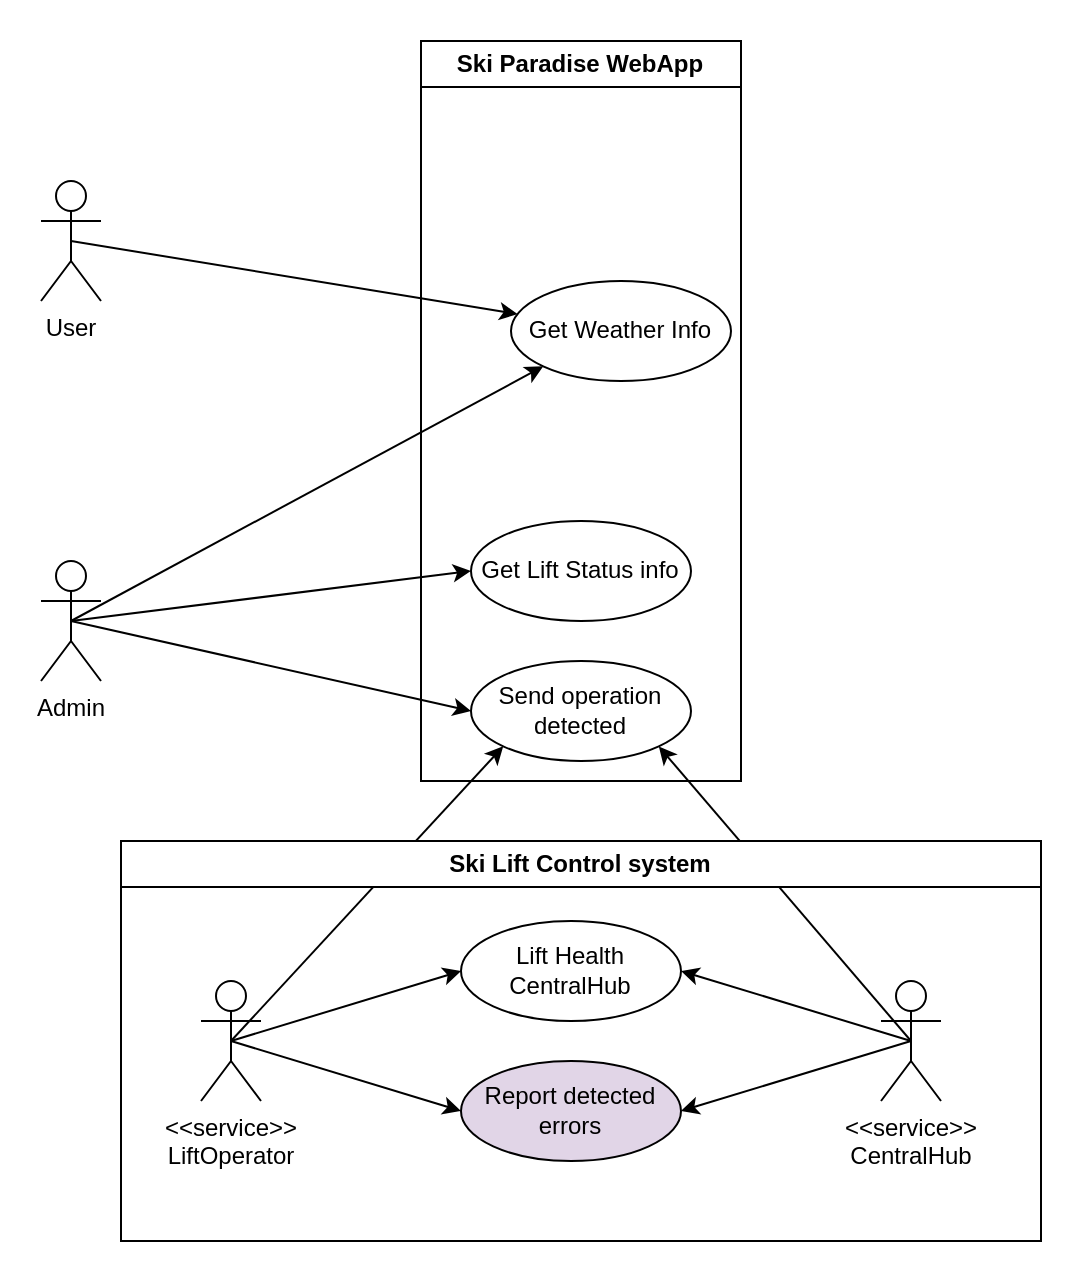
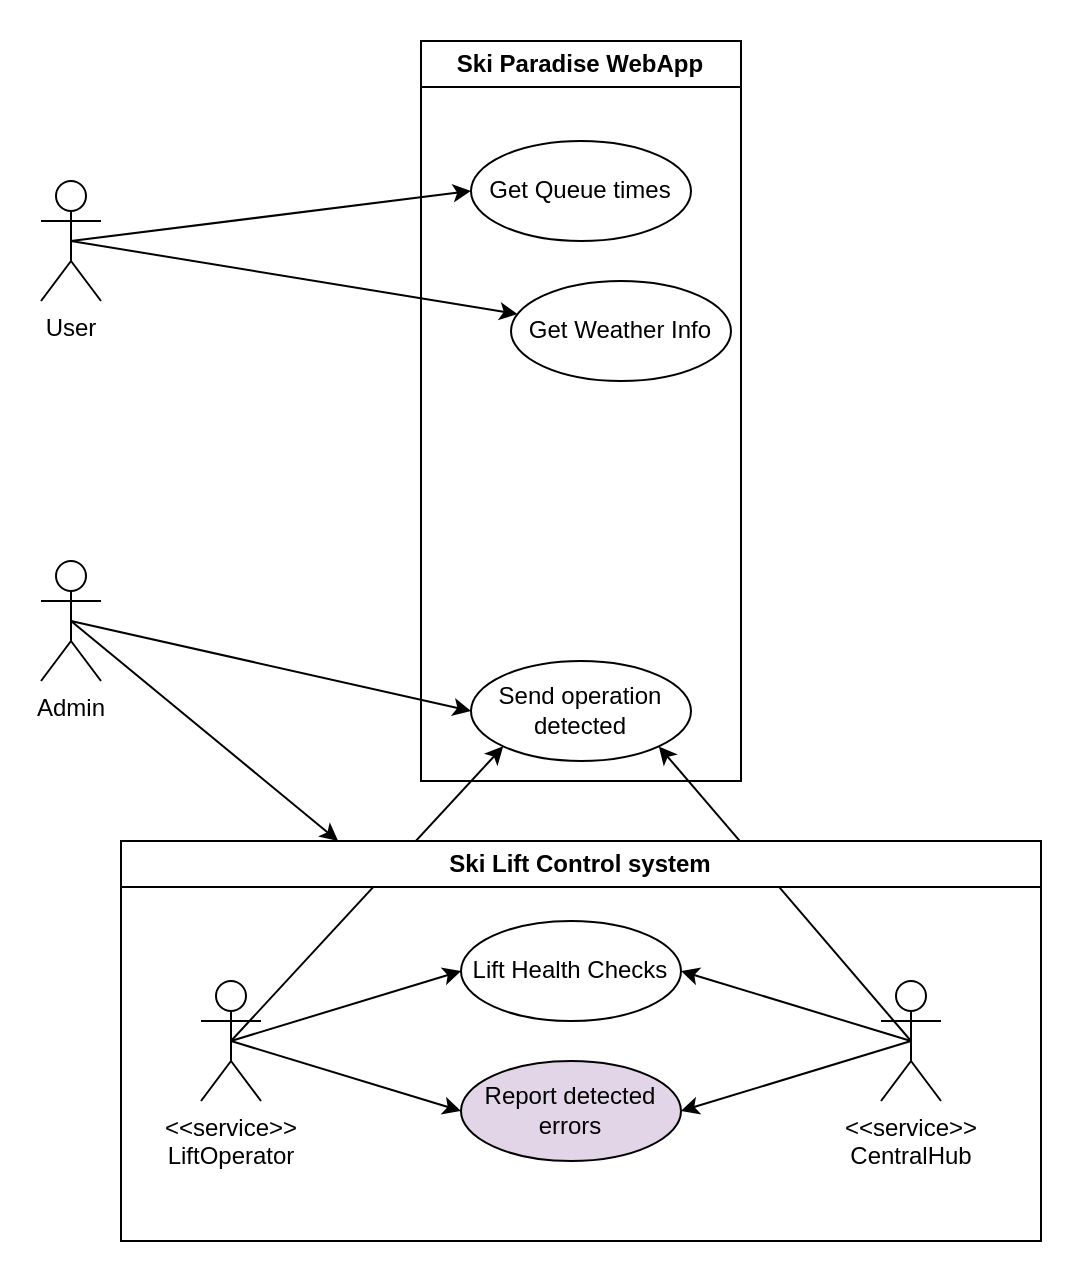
none -> (581, 191)
none -> (275, 216)
(260, 519) -> (202, 729)
(581, 571) -> none
(275, 596) -> none
(571, 971) -> (571, 971)
